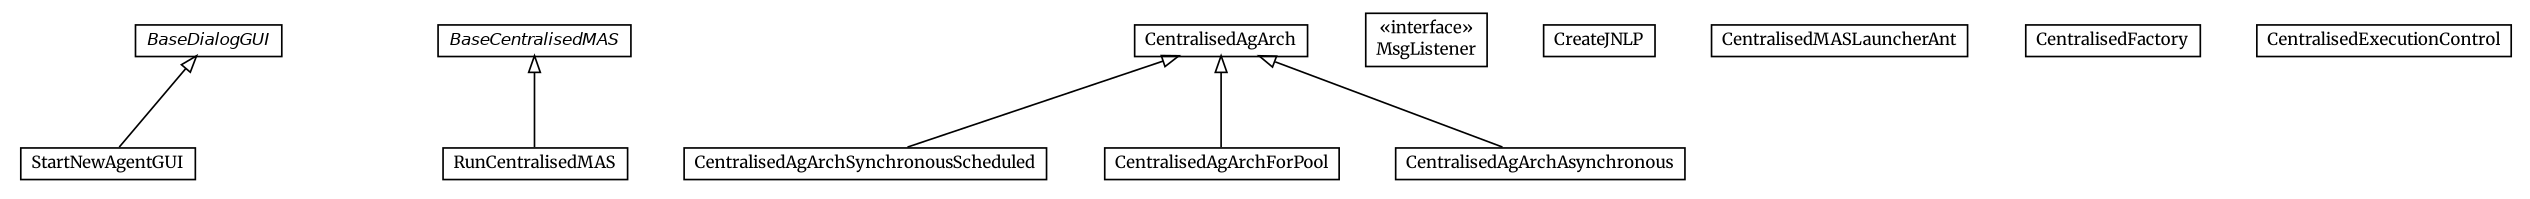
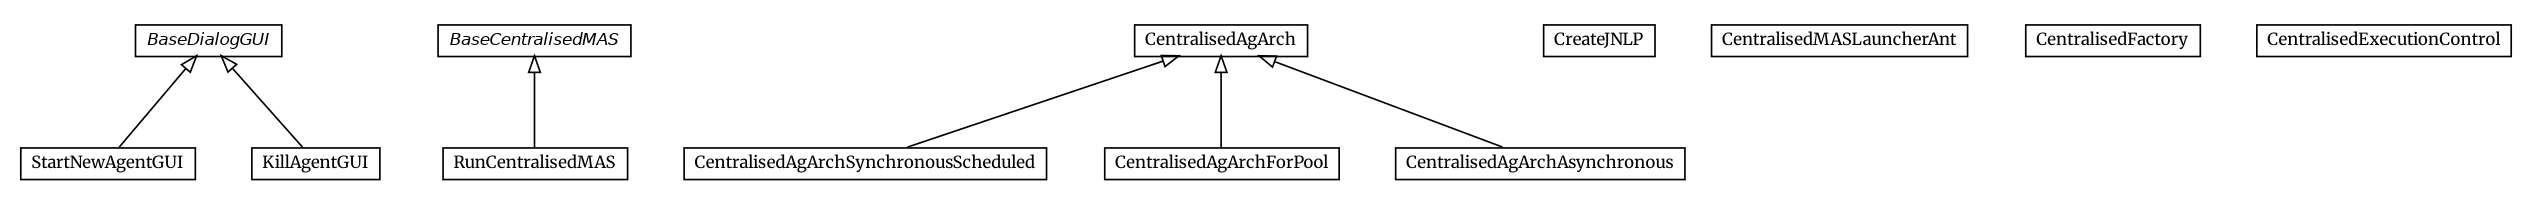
(1426, 40) -> none
none -> (315, 163)
